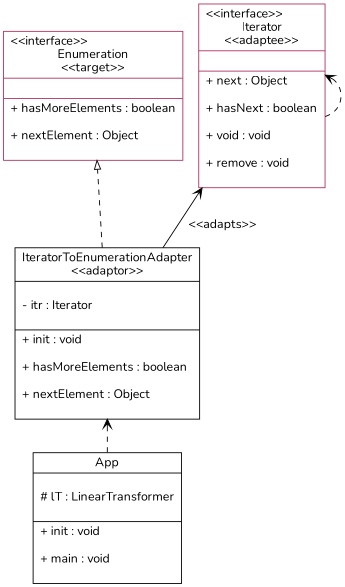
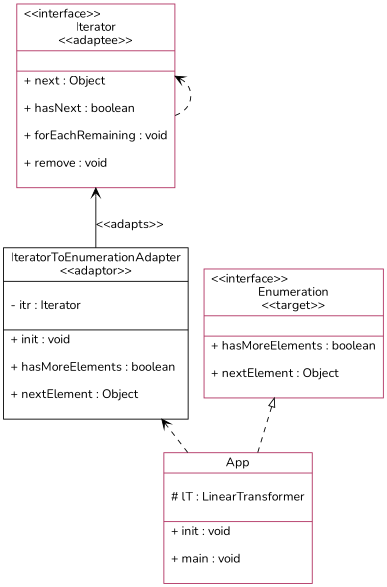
(238, 136) -> (96, 136)
(100, 209) -> (265, 430)
(107, 518) -> (238, 518)
